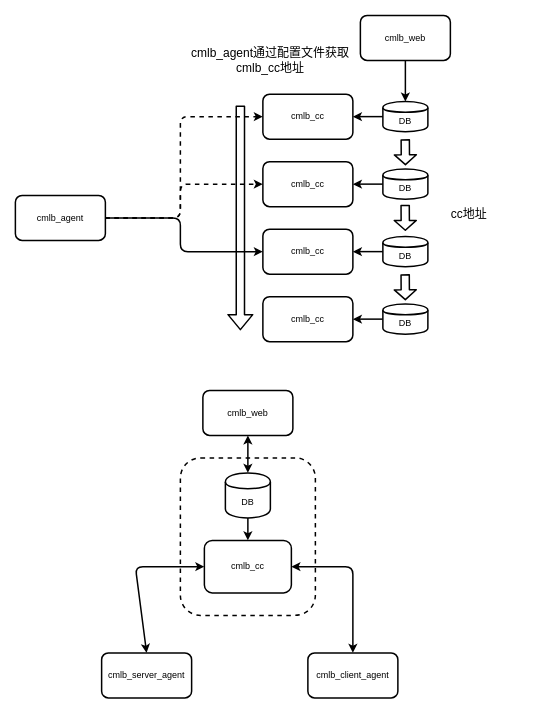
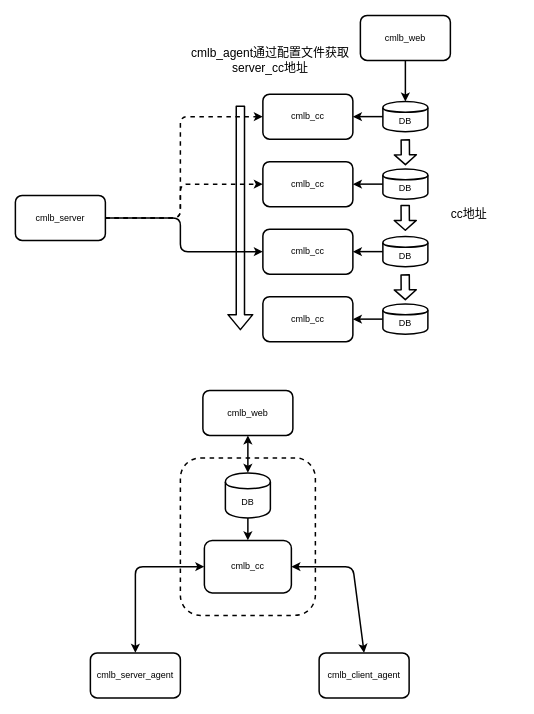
(270, 60) -> (270, 60)
(60, 218) -> (60, 218)
(147, 675) -> (135, 675)
(353, 675) -> (364, 675)
